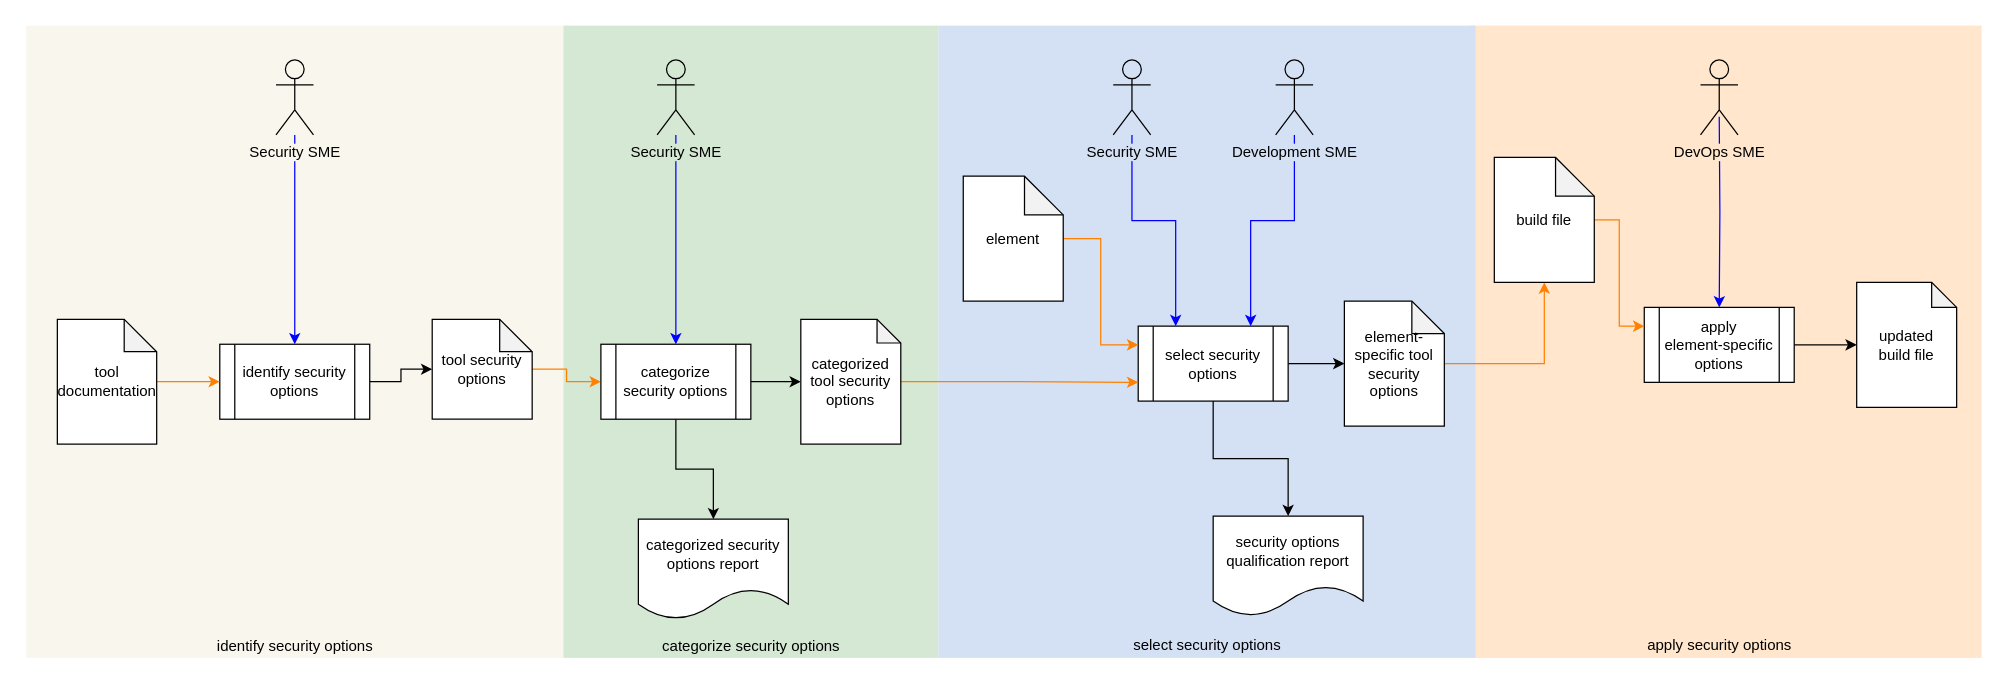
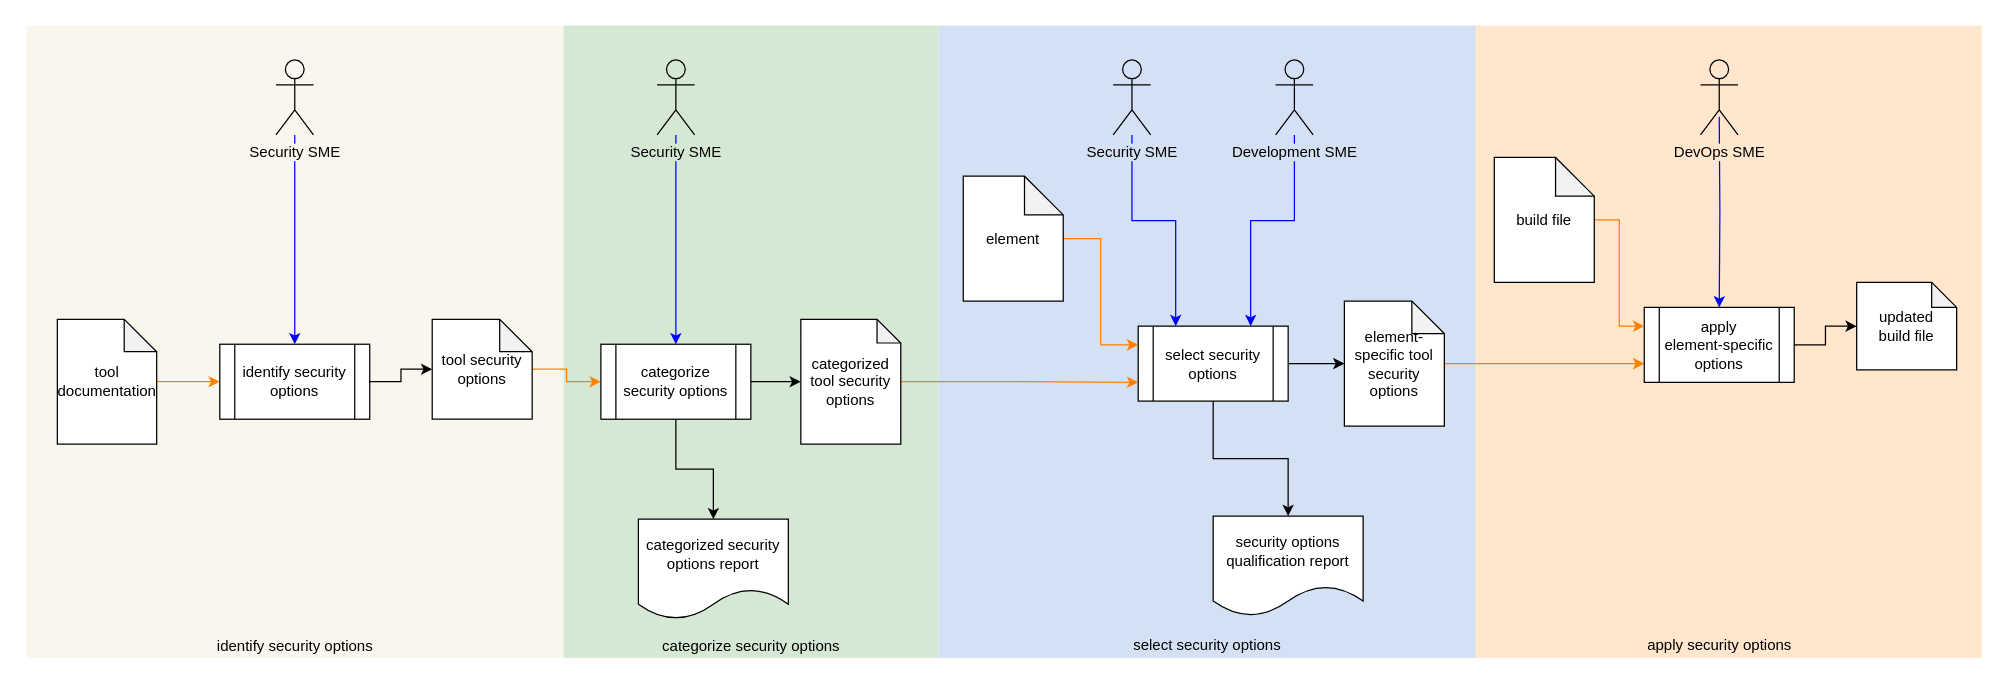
(1544, 329) -> (1589, 364)
(1907, 345) -> (1907, 326)
